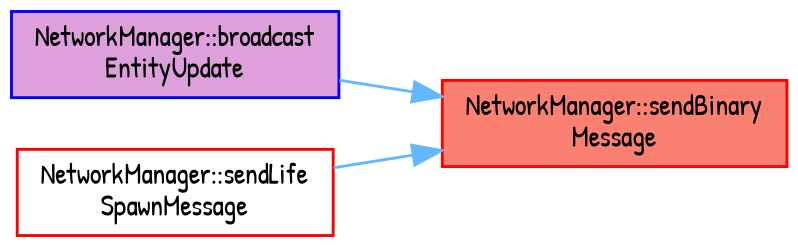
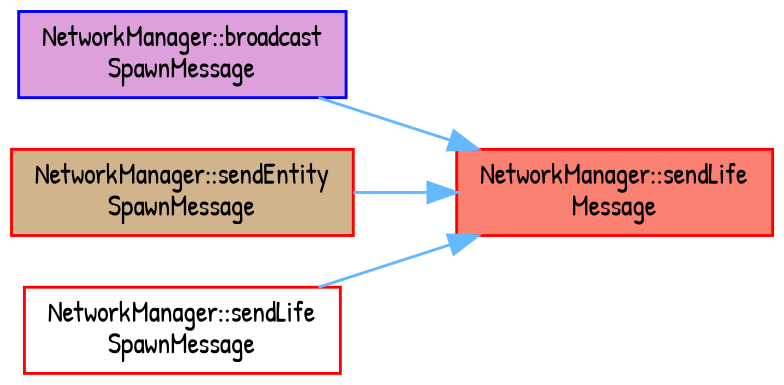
(175, 55) -> (182, 55)
(615, 124) -> (615, 192)
none -> (182, 192)
